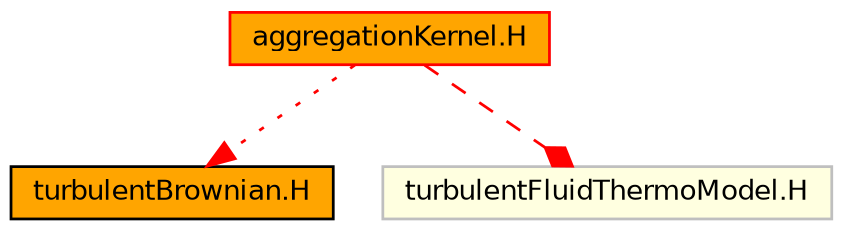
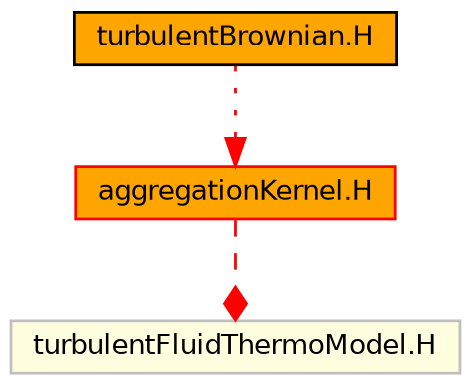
(292, 108) -> (235, 102)
